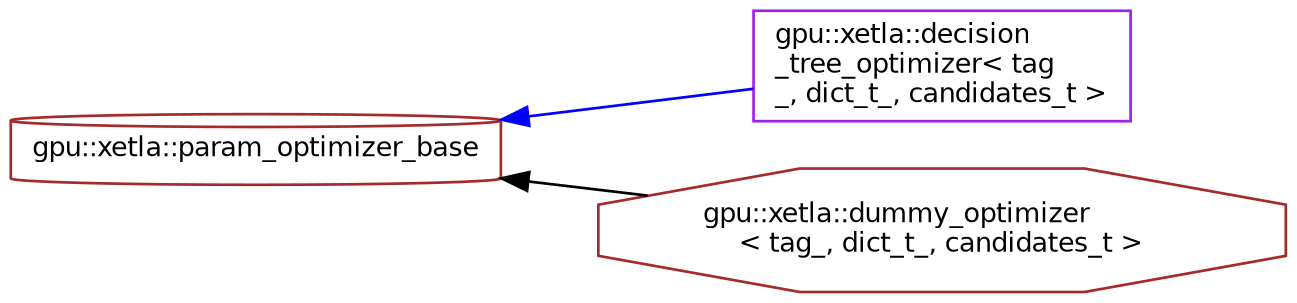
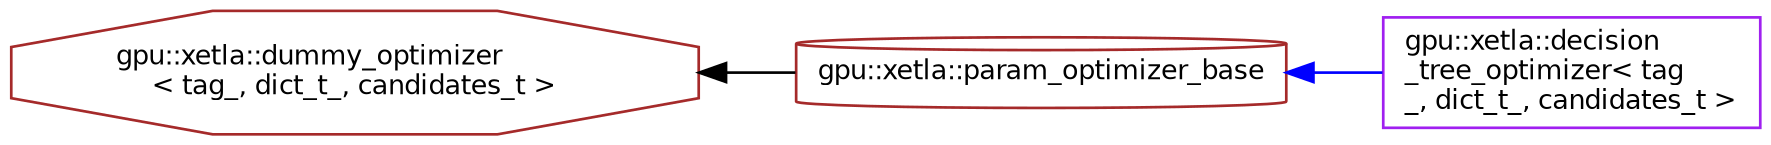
(588, 189) -> (761, 73)
